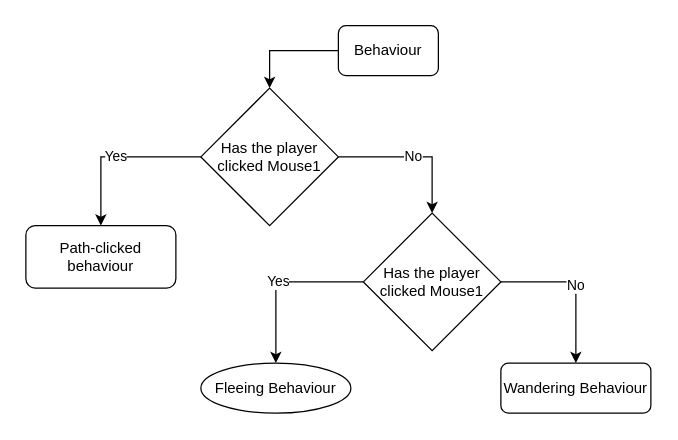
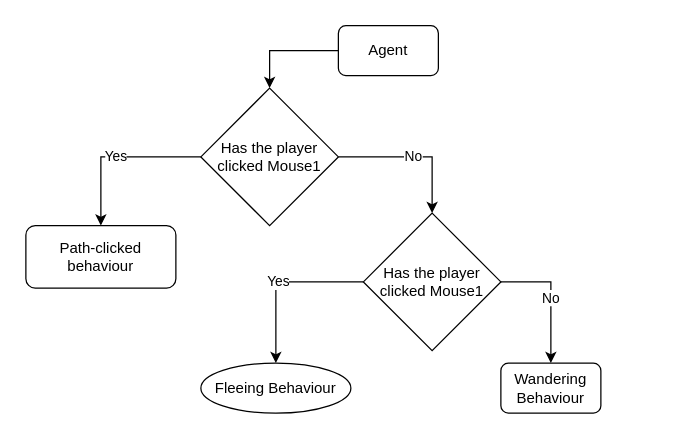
(388, 51) -> (388, 51)
(576, 388) -> (551, 388)
